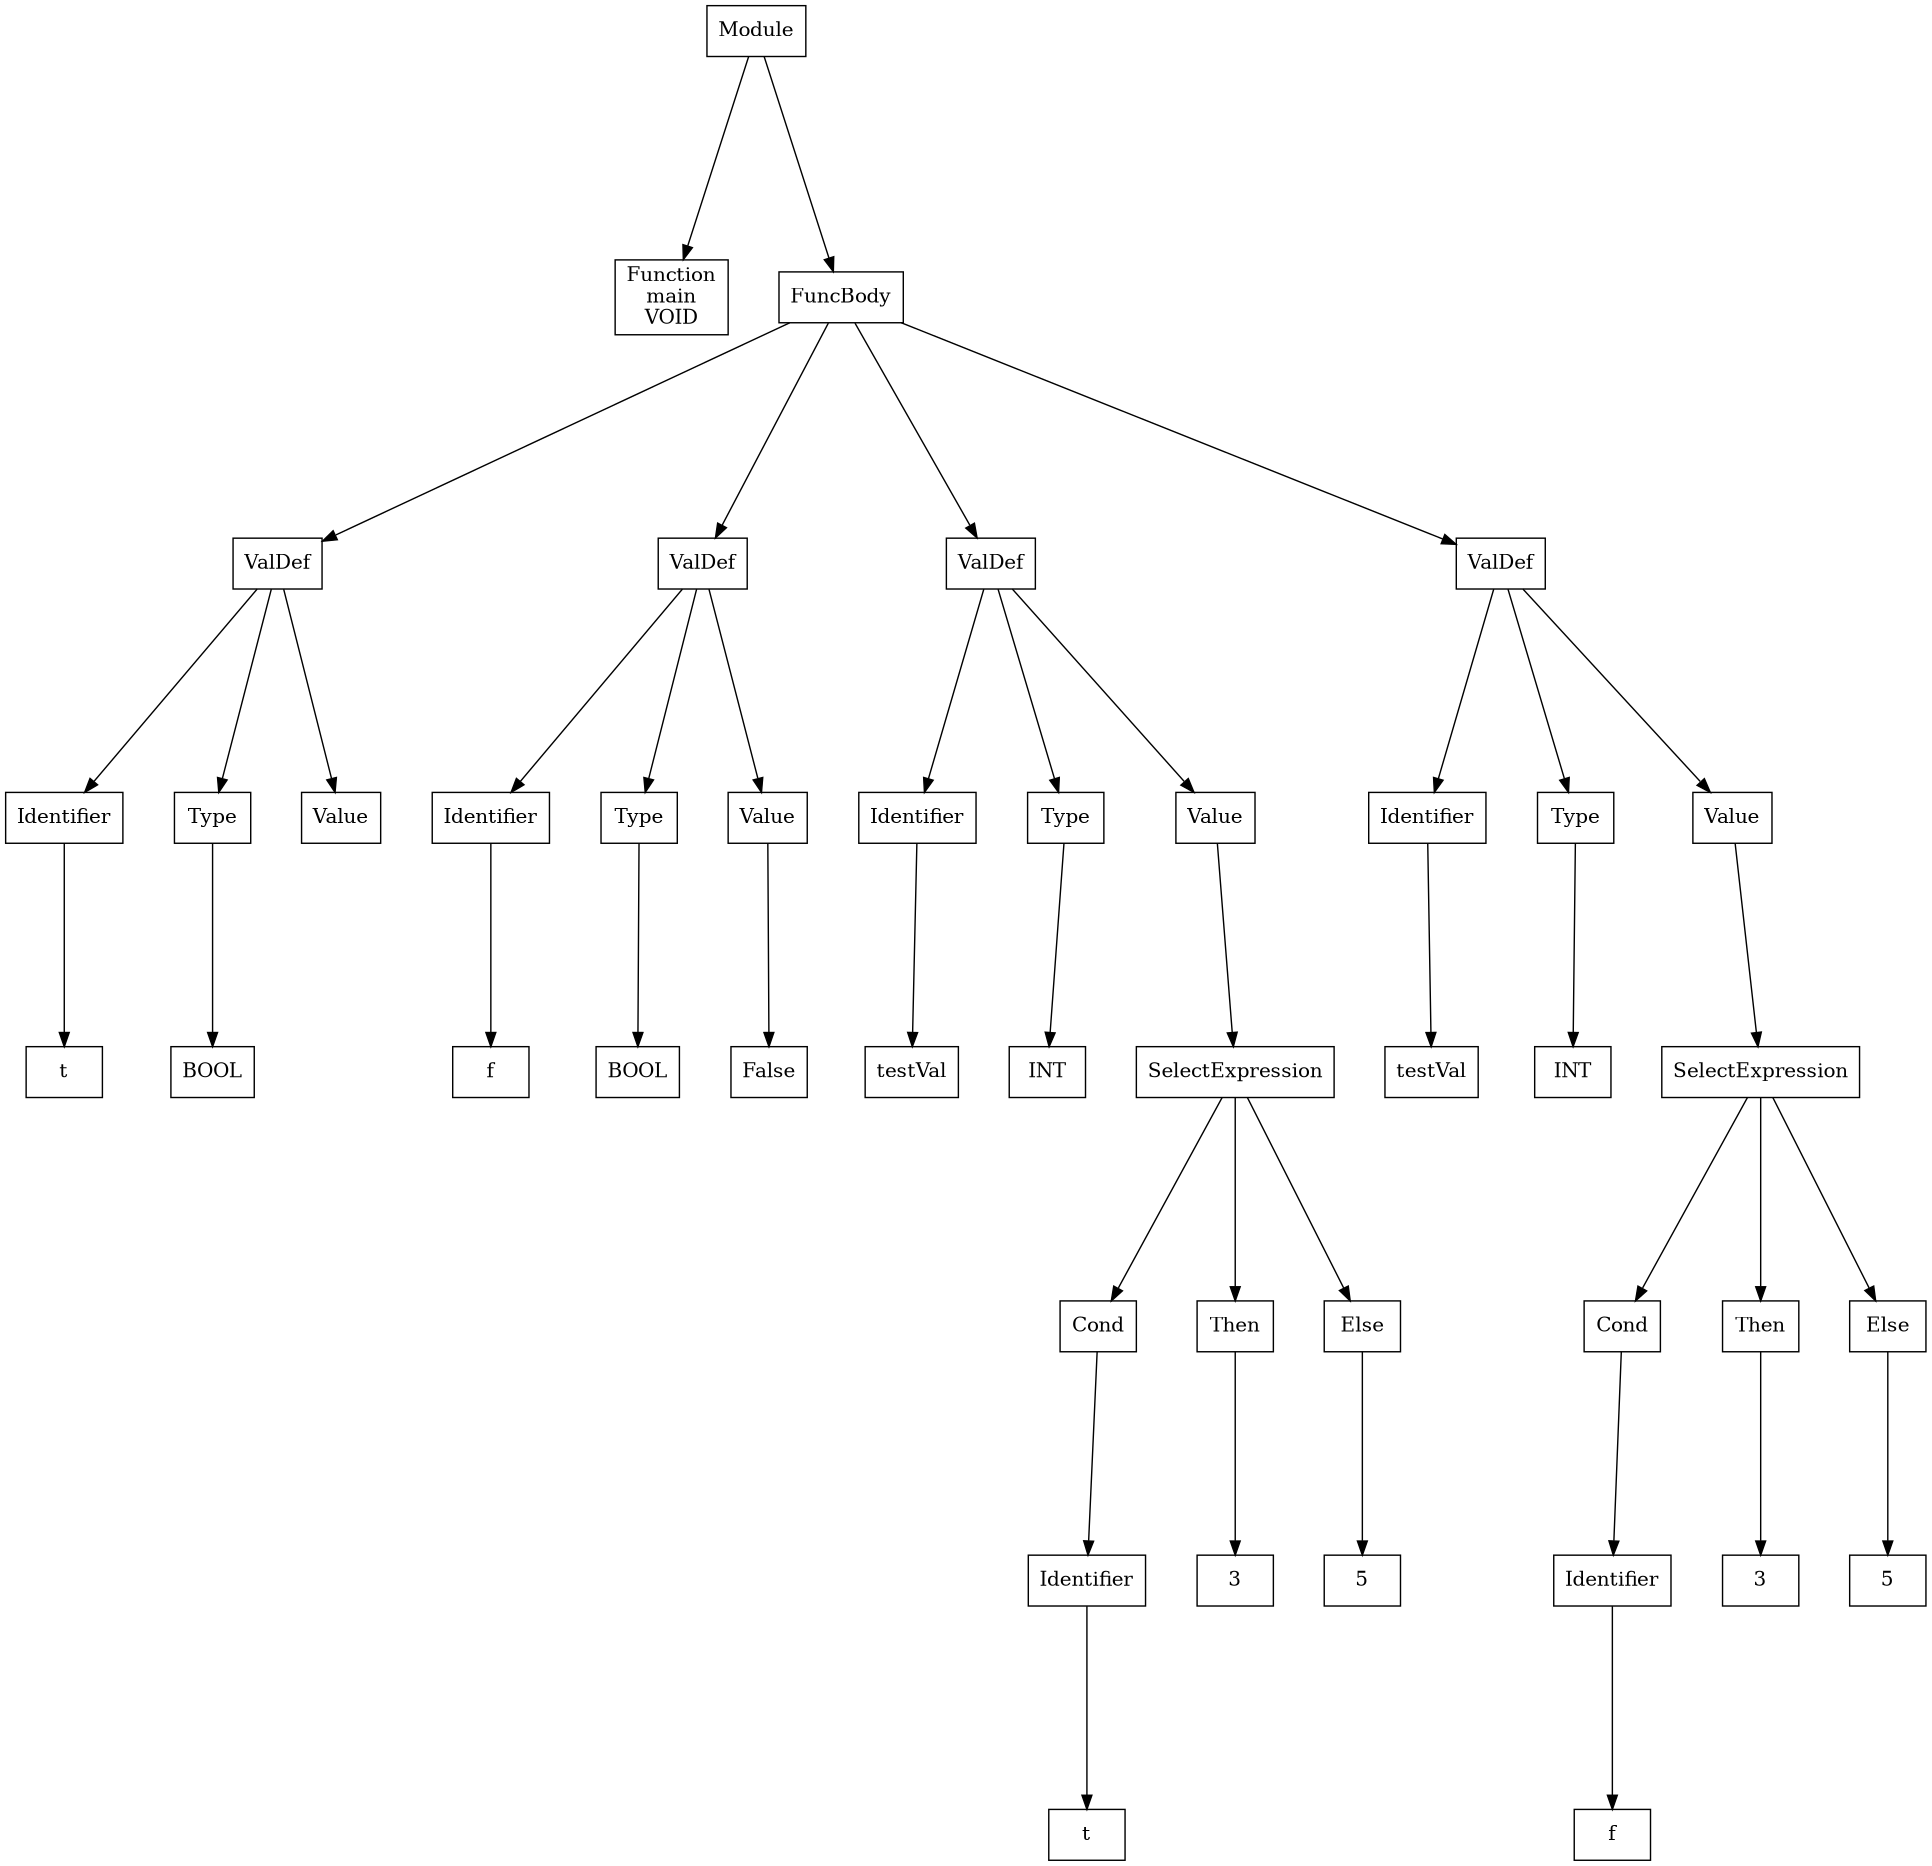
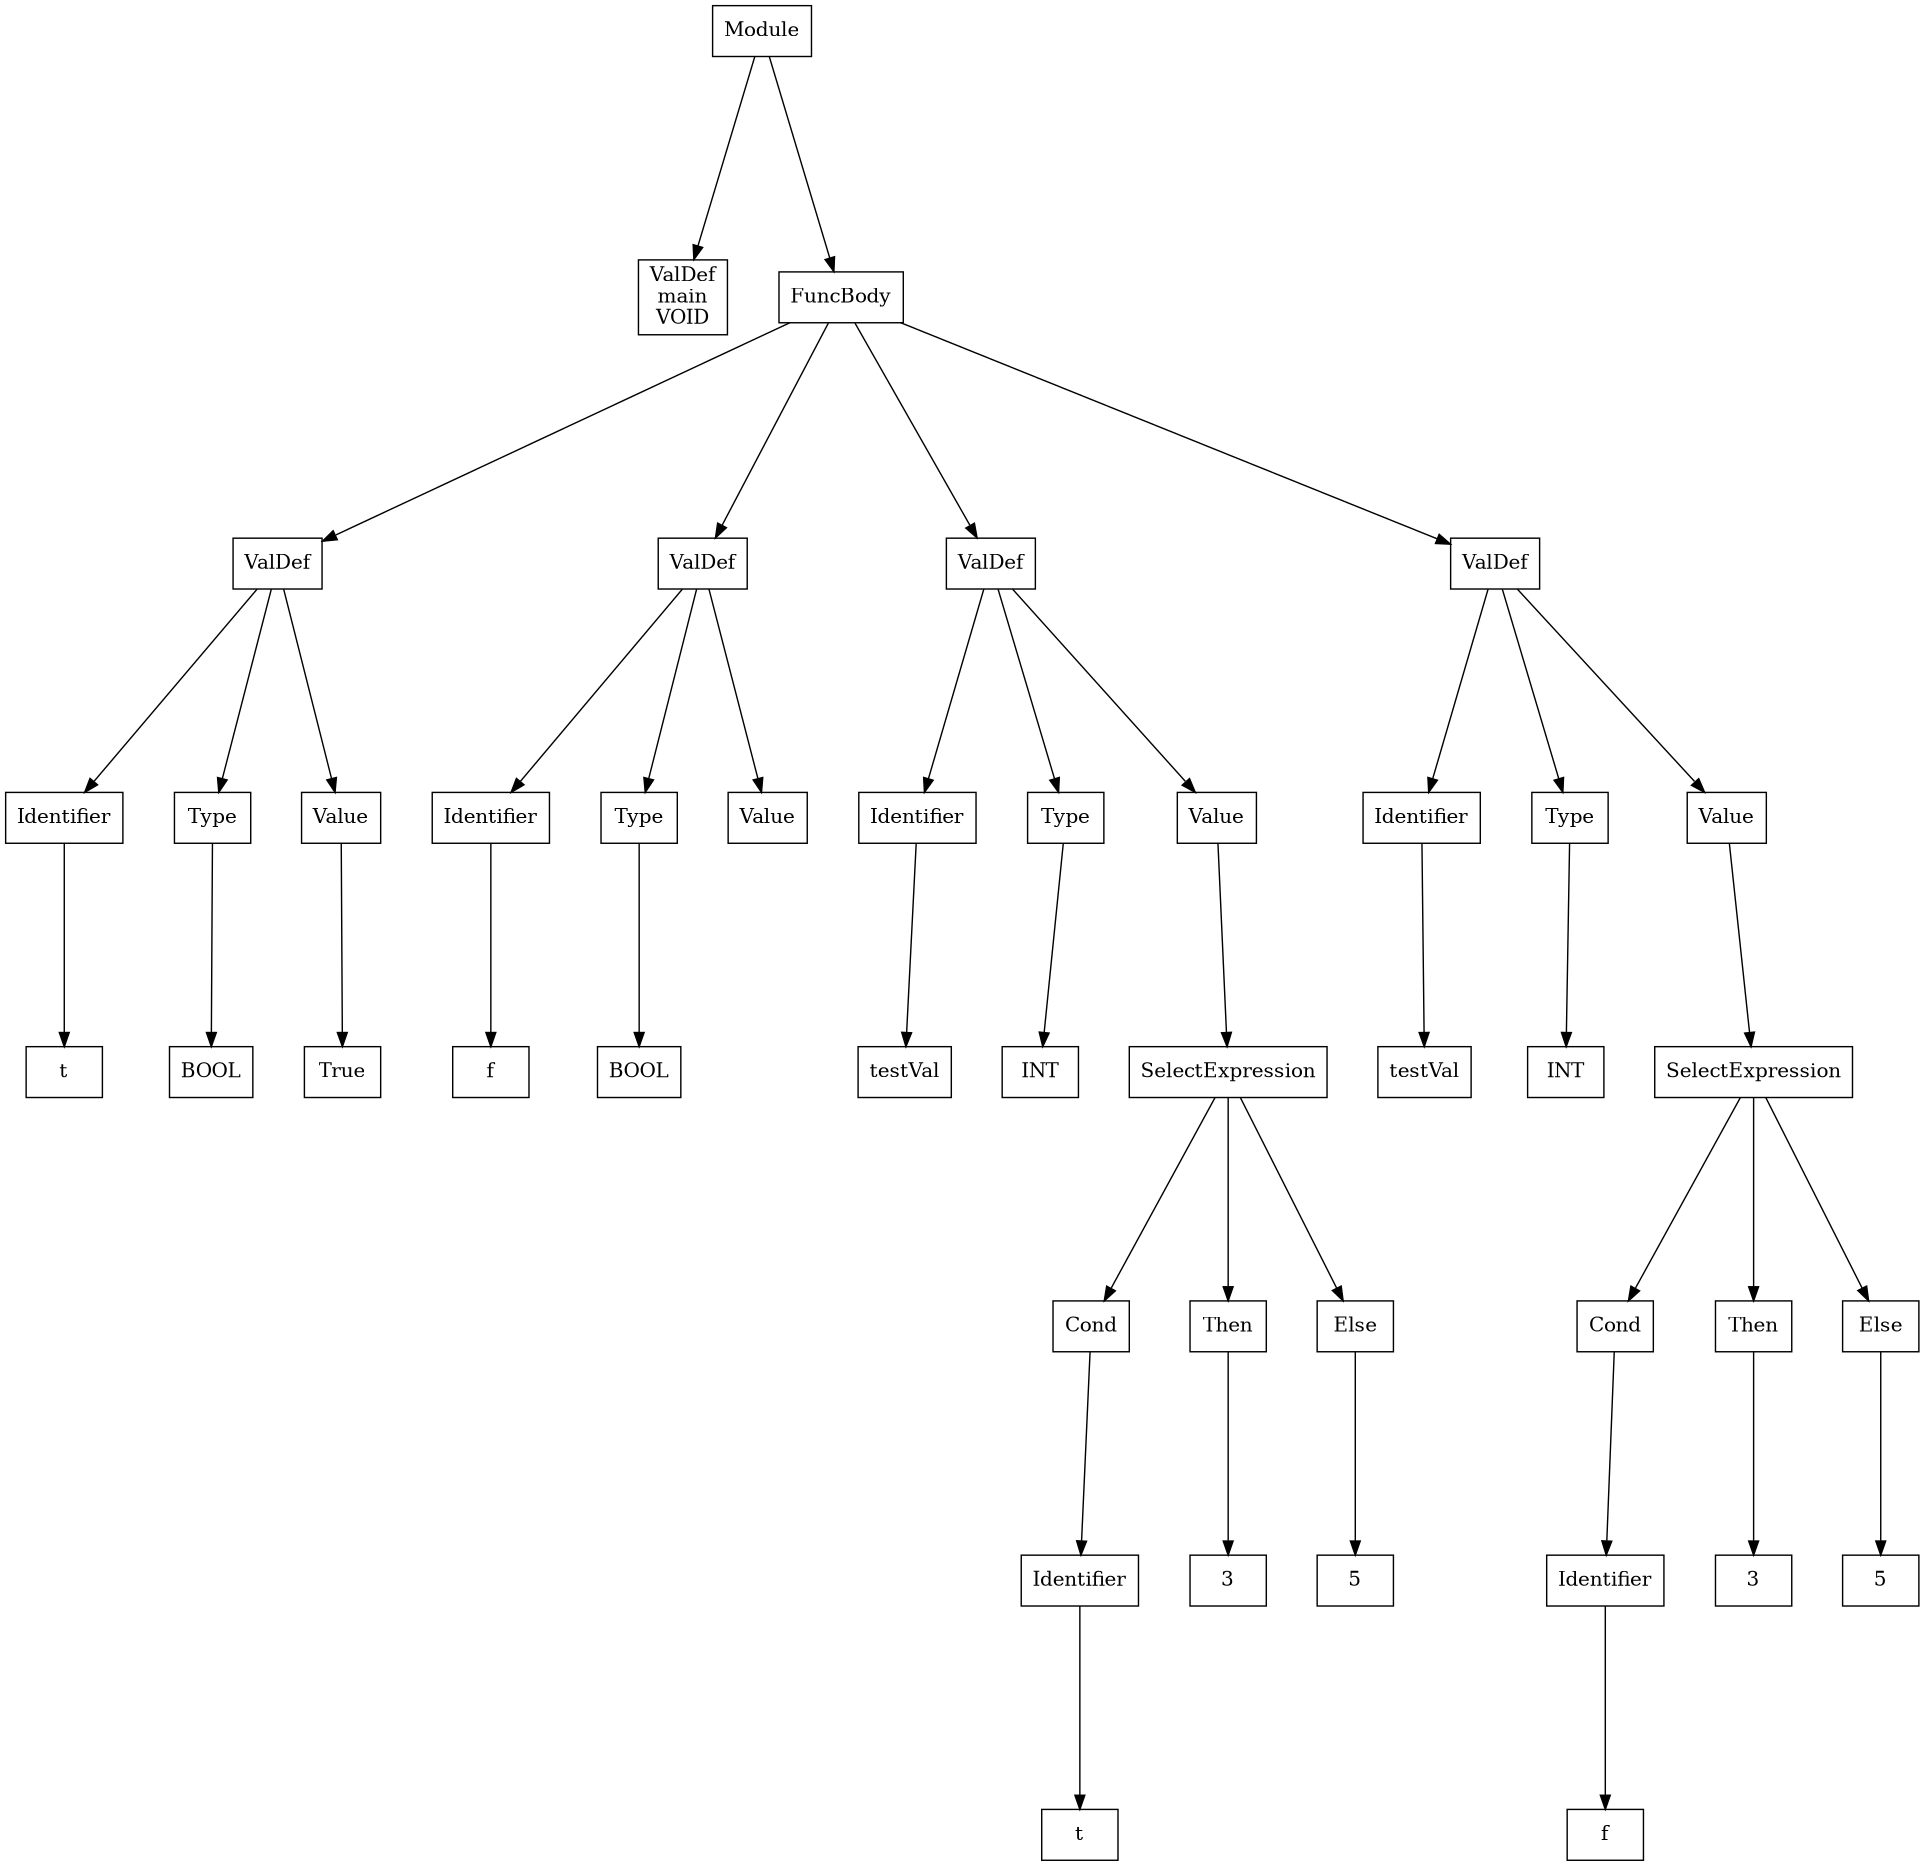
(672, 297) -> (683, 297)
none -> (343, 1072)
(769, 1072) -> none
